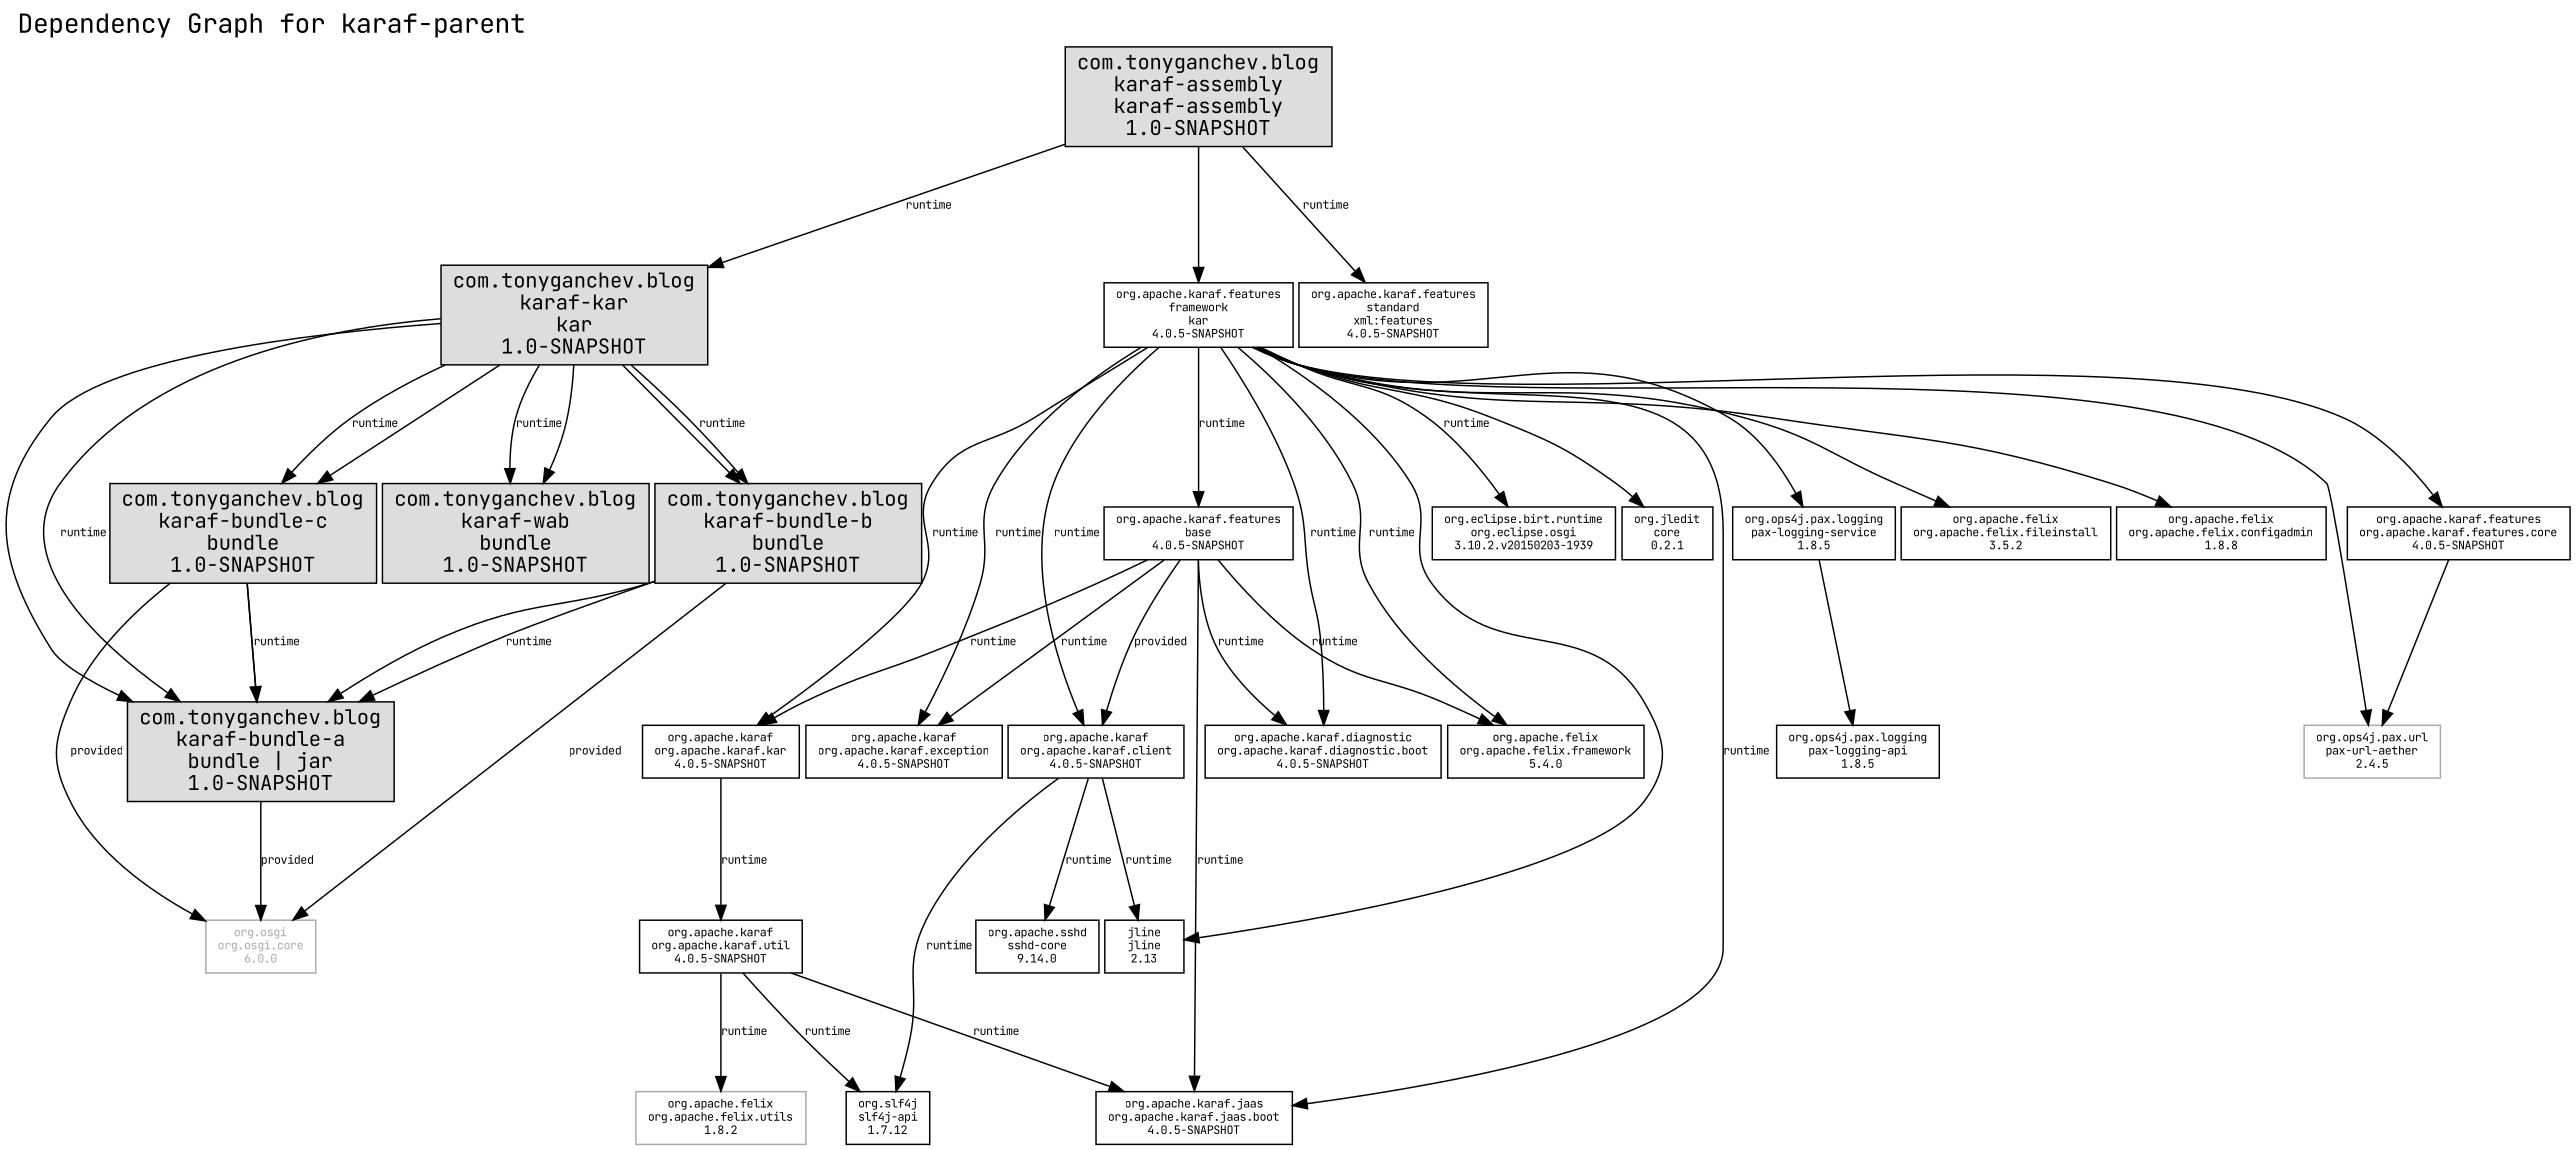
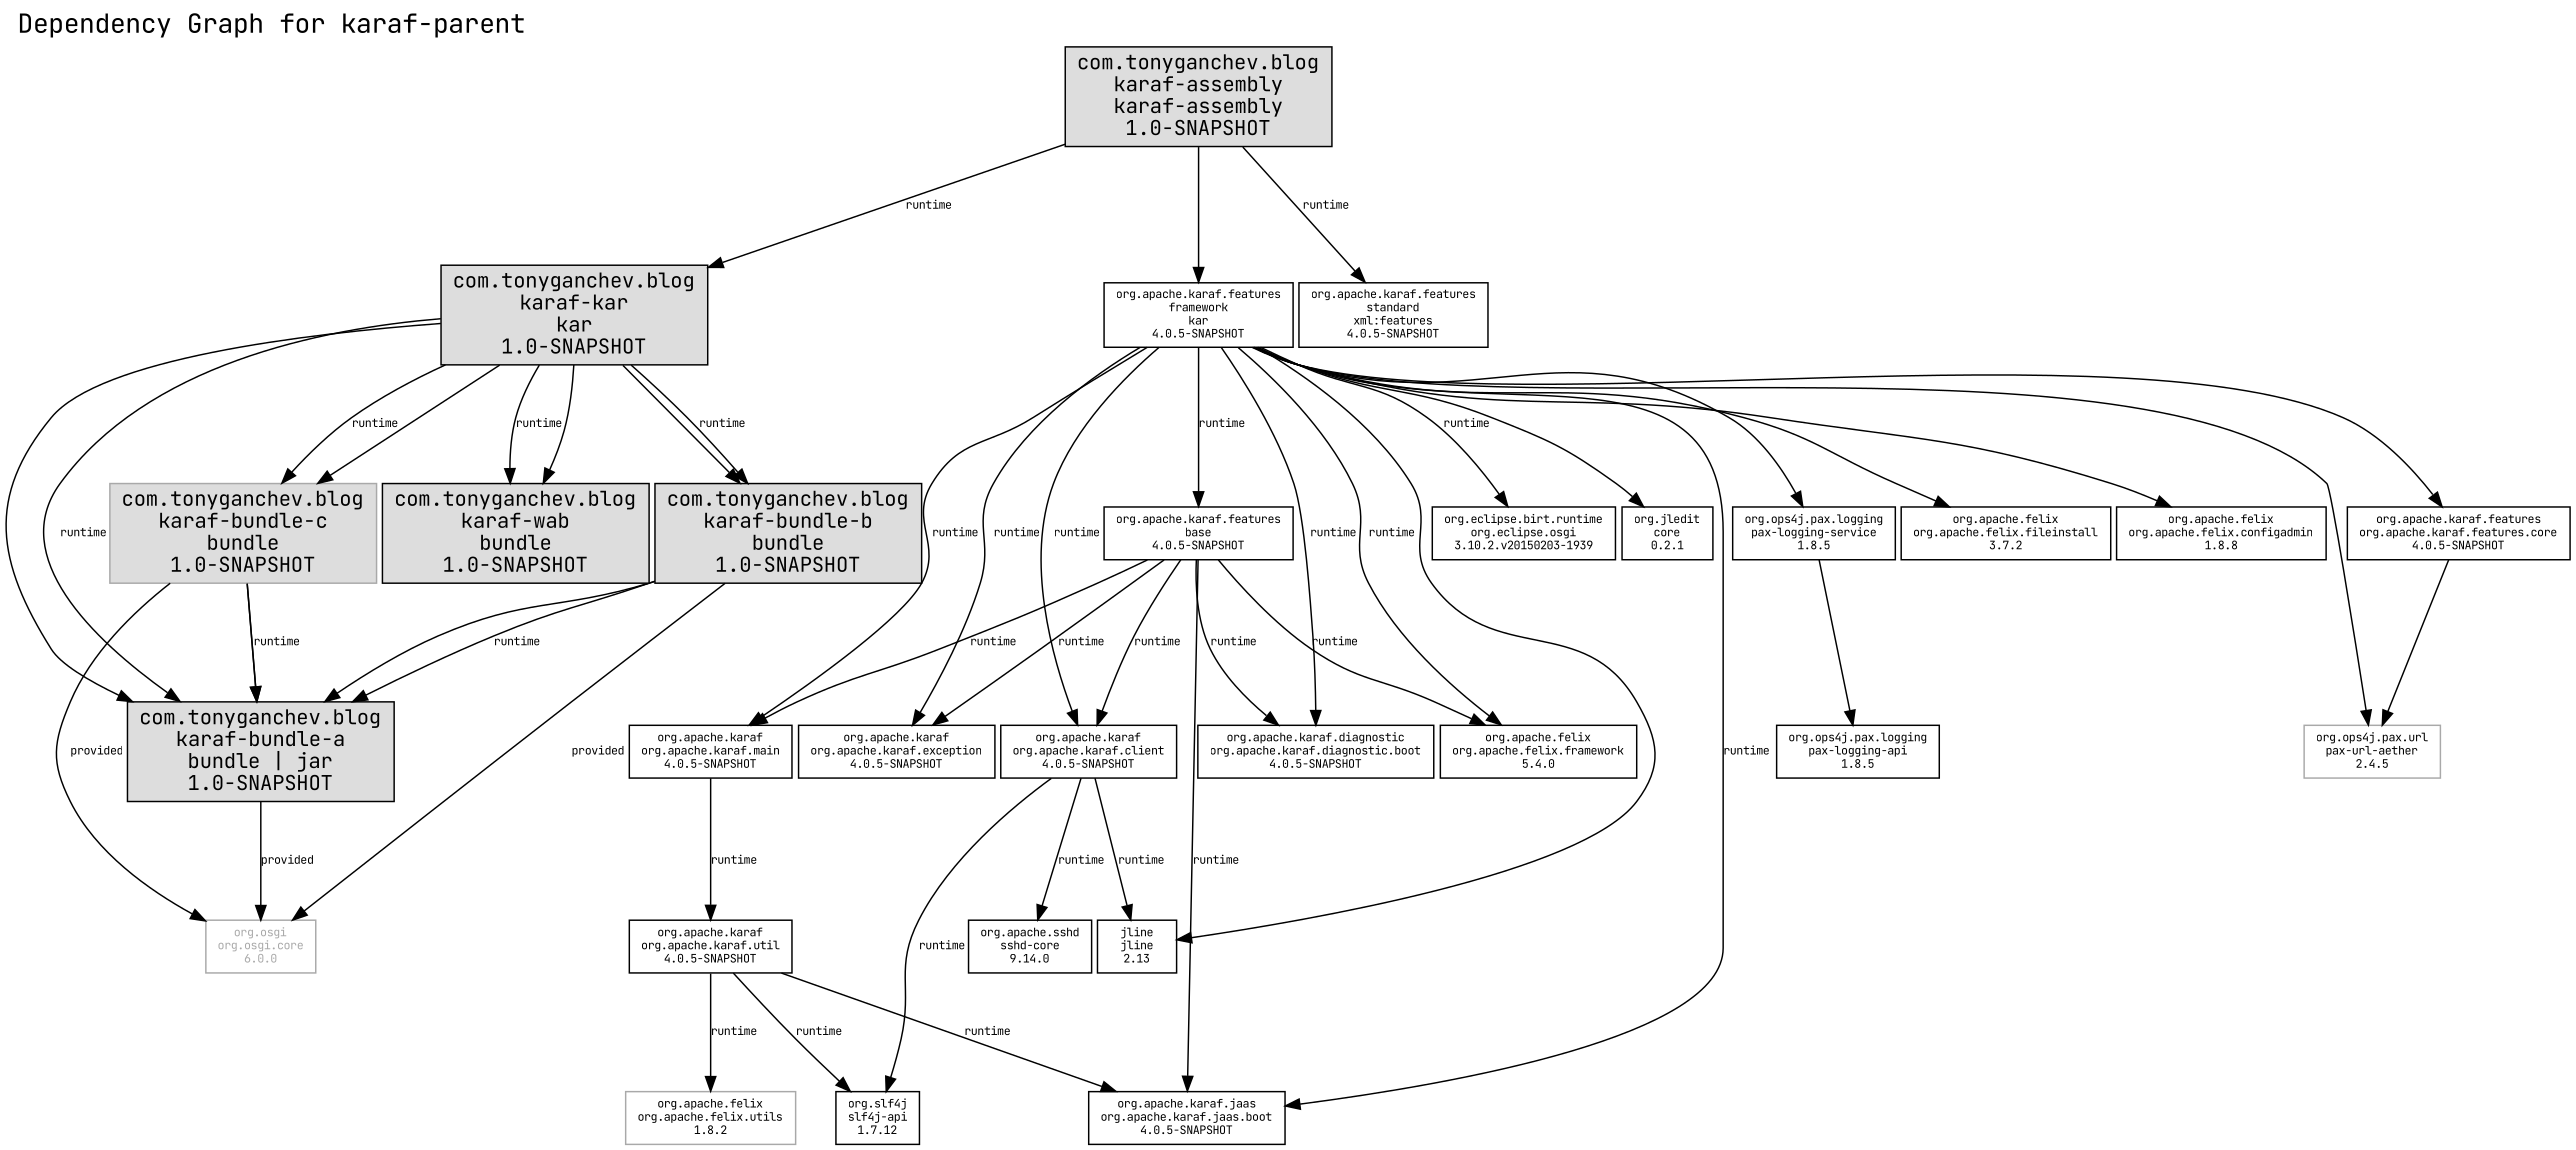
(243, 533) -> (243, 533)
(2006, 533) -> (2006, 533)
(1161, 643) -> (1158, 643)
(721, 752) -> (711, 752)
